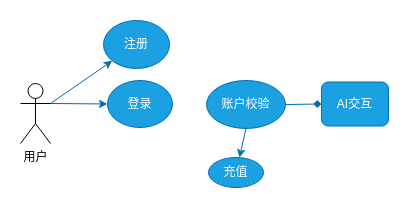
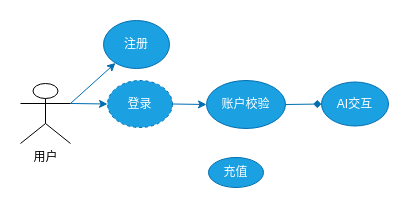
(140, 104) -> (140, 104)
none -> (186, 104)
(355, 104) -> (355, 104)
(36, 114) -> (46, 114)
(244, 139) -> none
